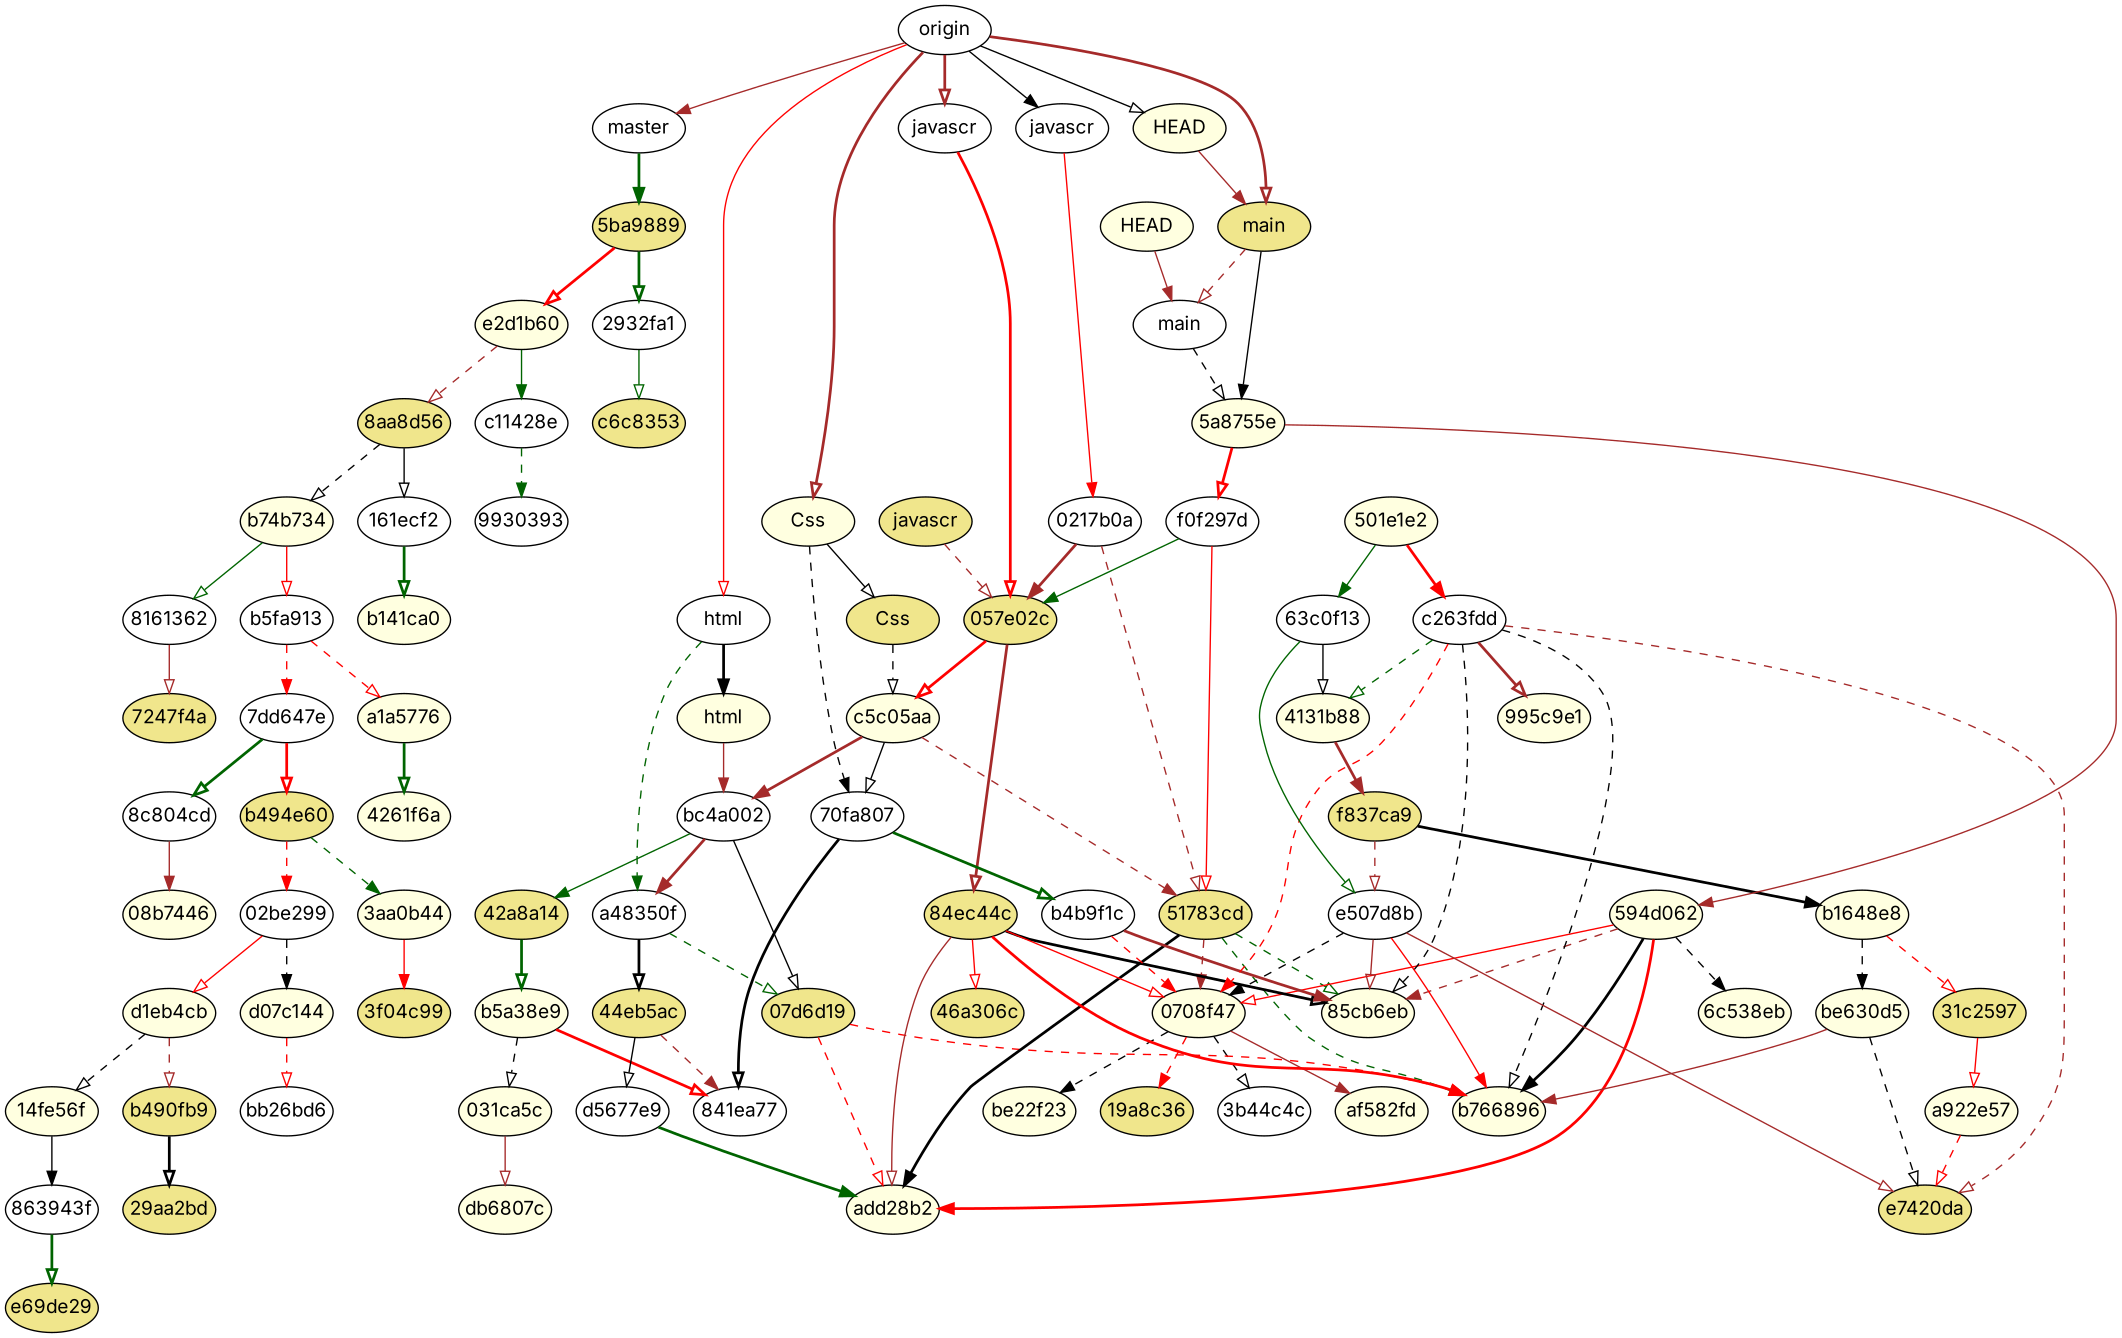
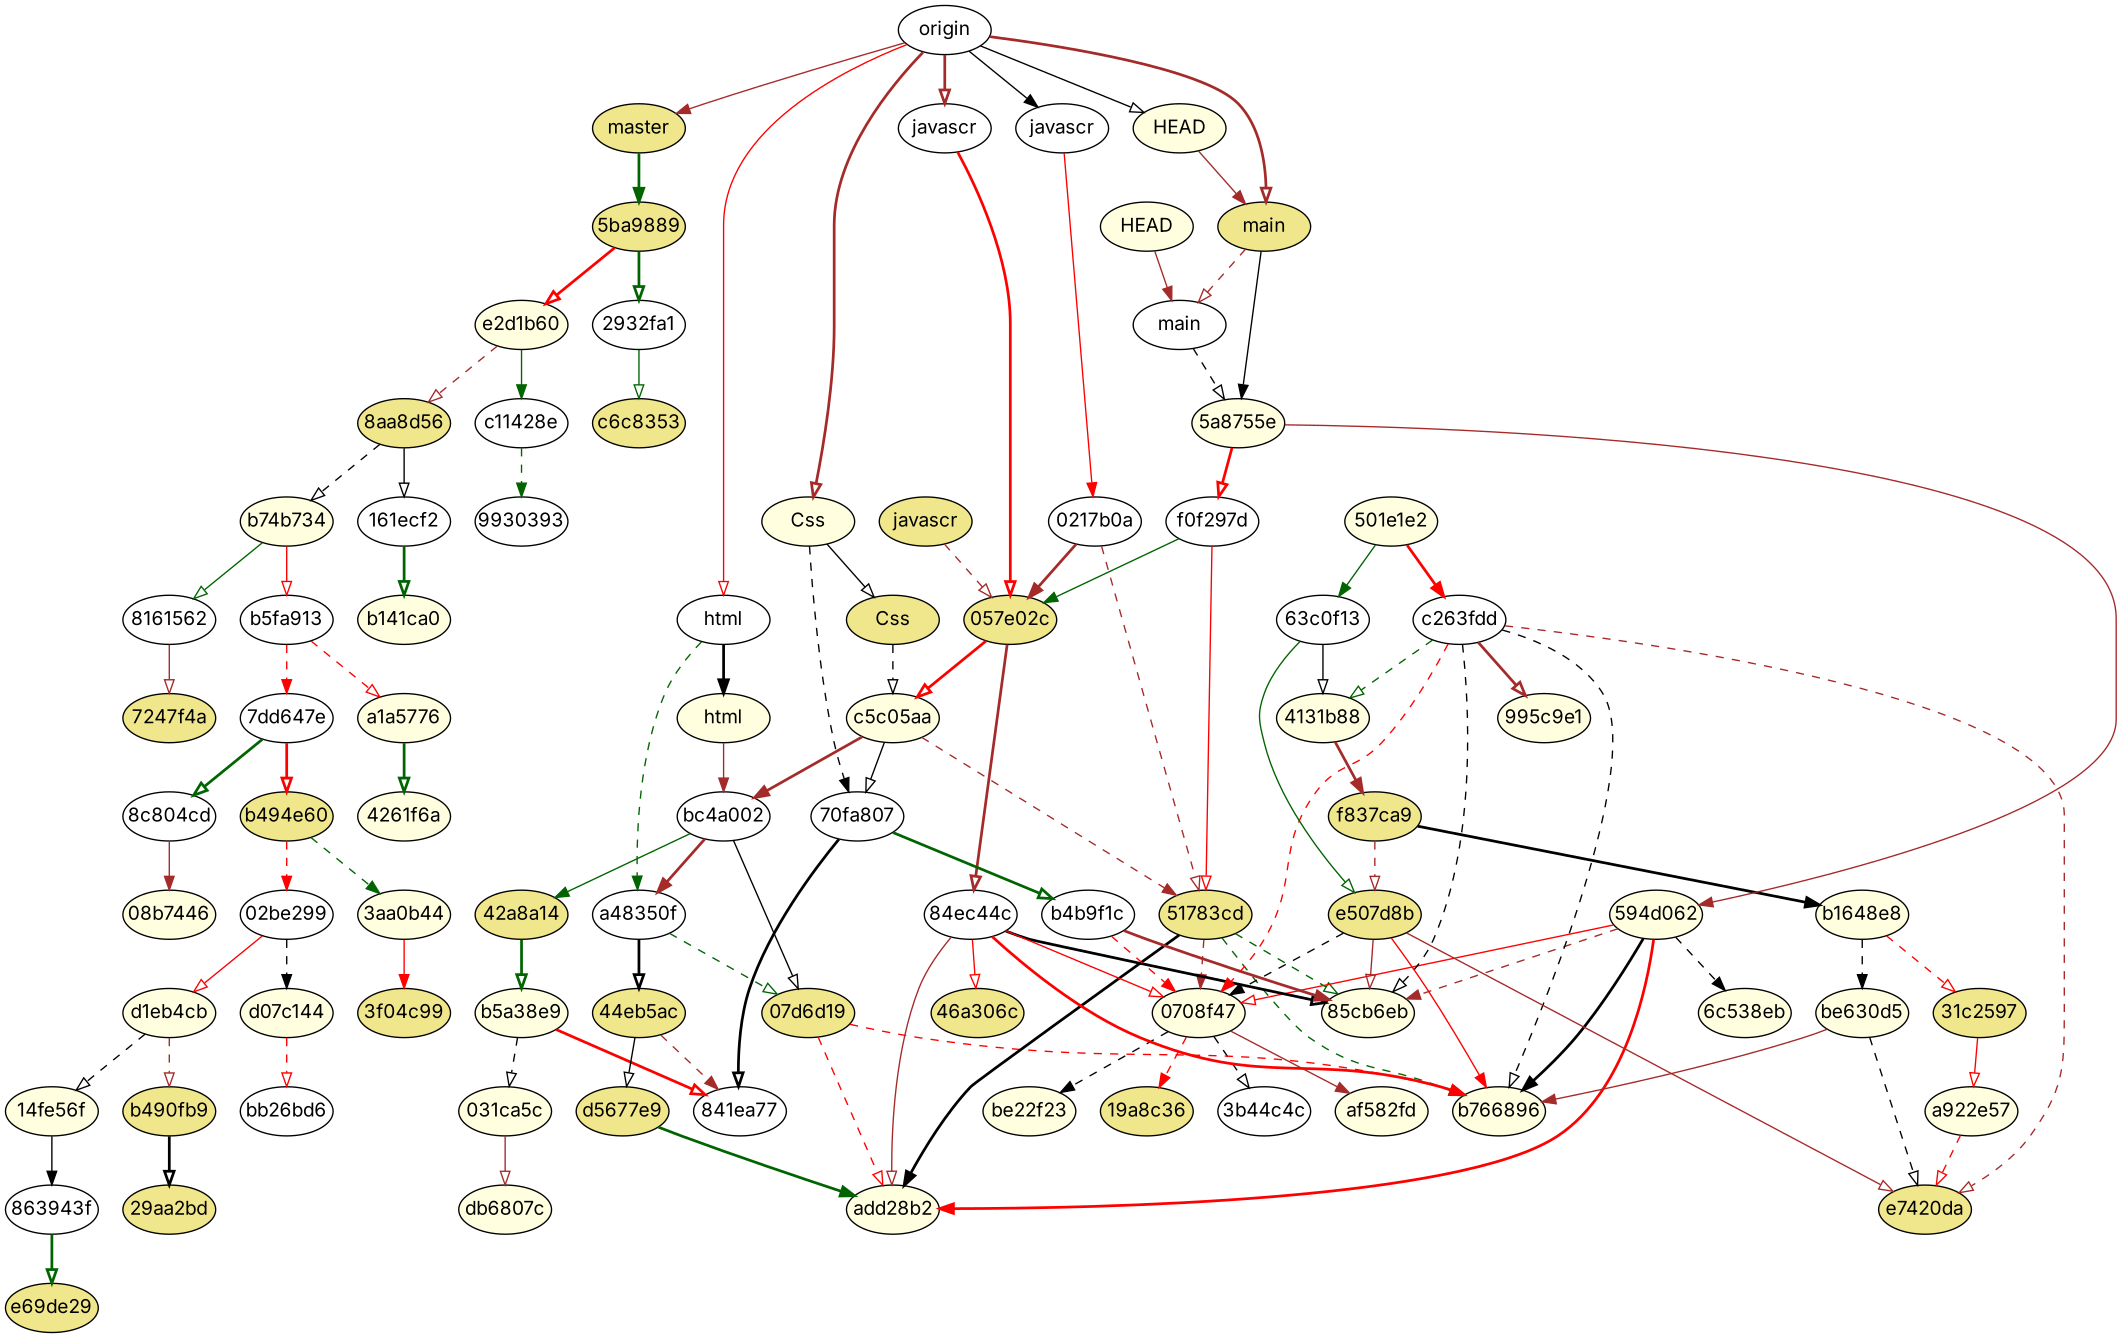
(639, 128) -> (639, 128)
(169, 620) -> (169, 620)
(971, 915) -> (971, 915)
(1375, 915) -> (1375, 915)
(623, 1111) -> (623, 1111)
